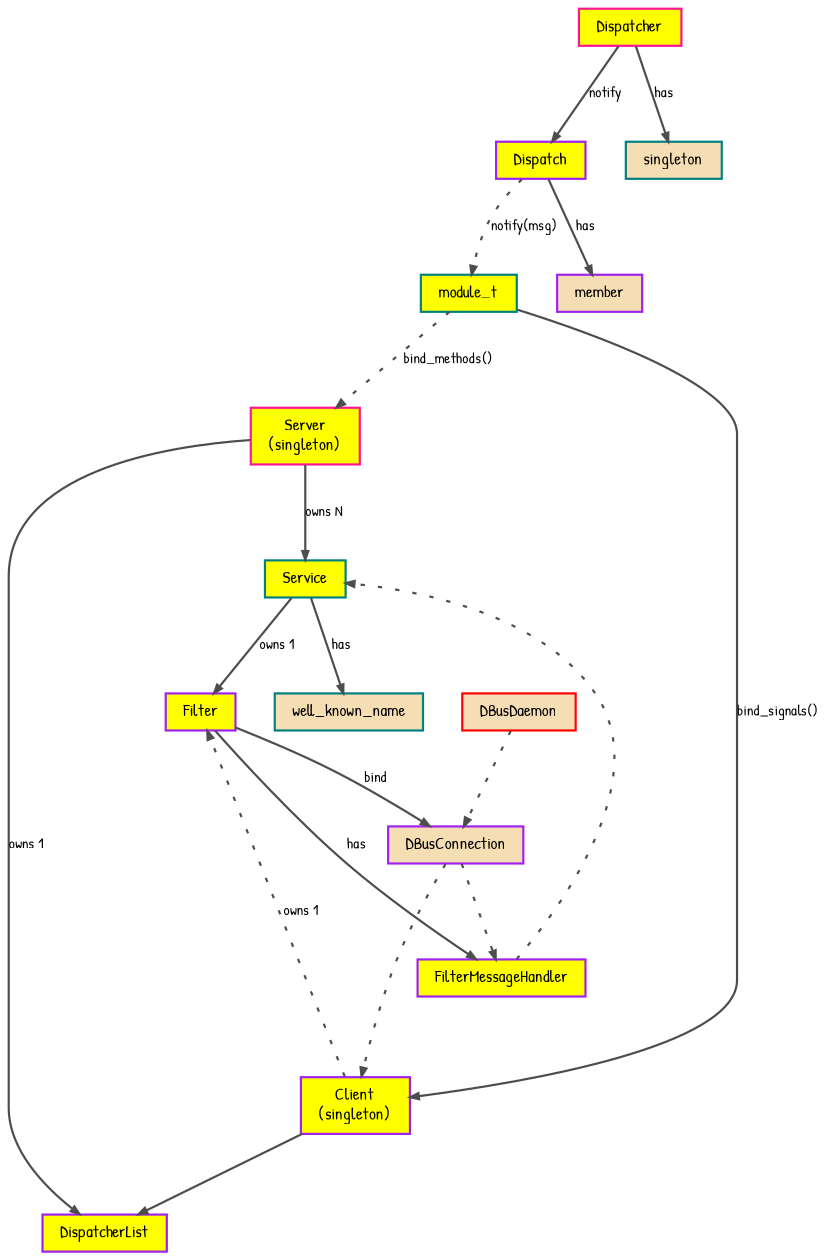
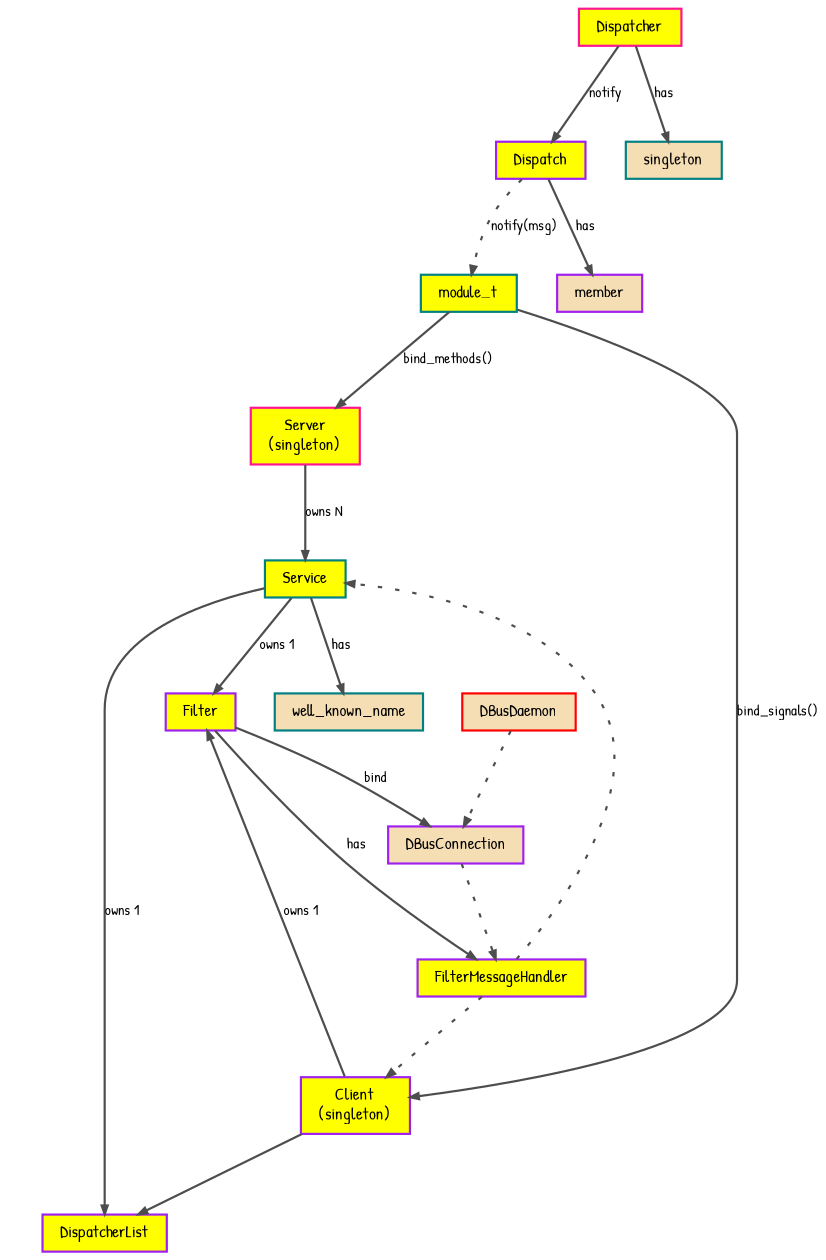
(397, 357) -> (397, 357)
(9, 752) -> (105, 849)
(278, 908) -> (278, 908)
(396, 962) -> (438, 1034)
